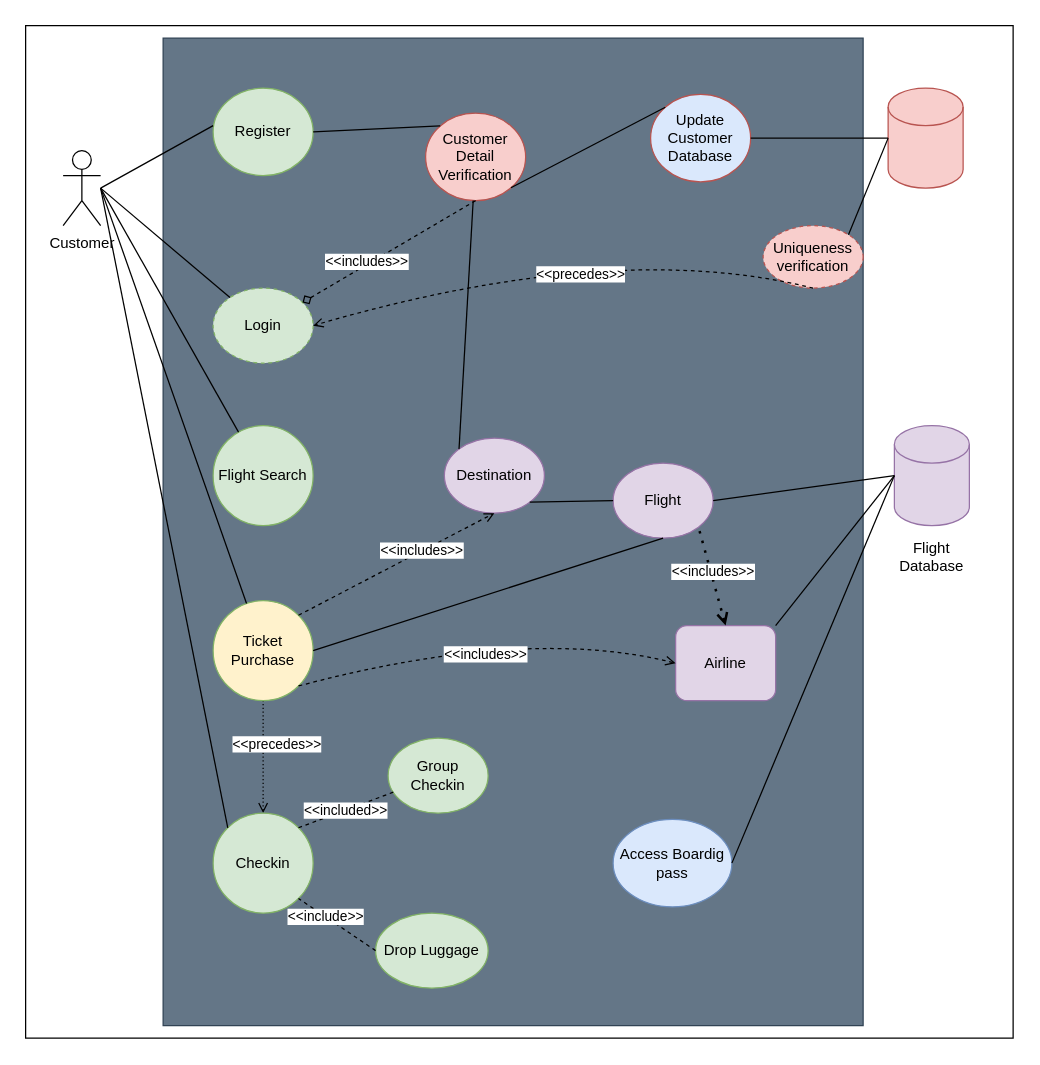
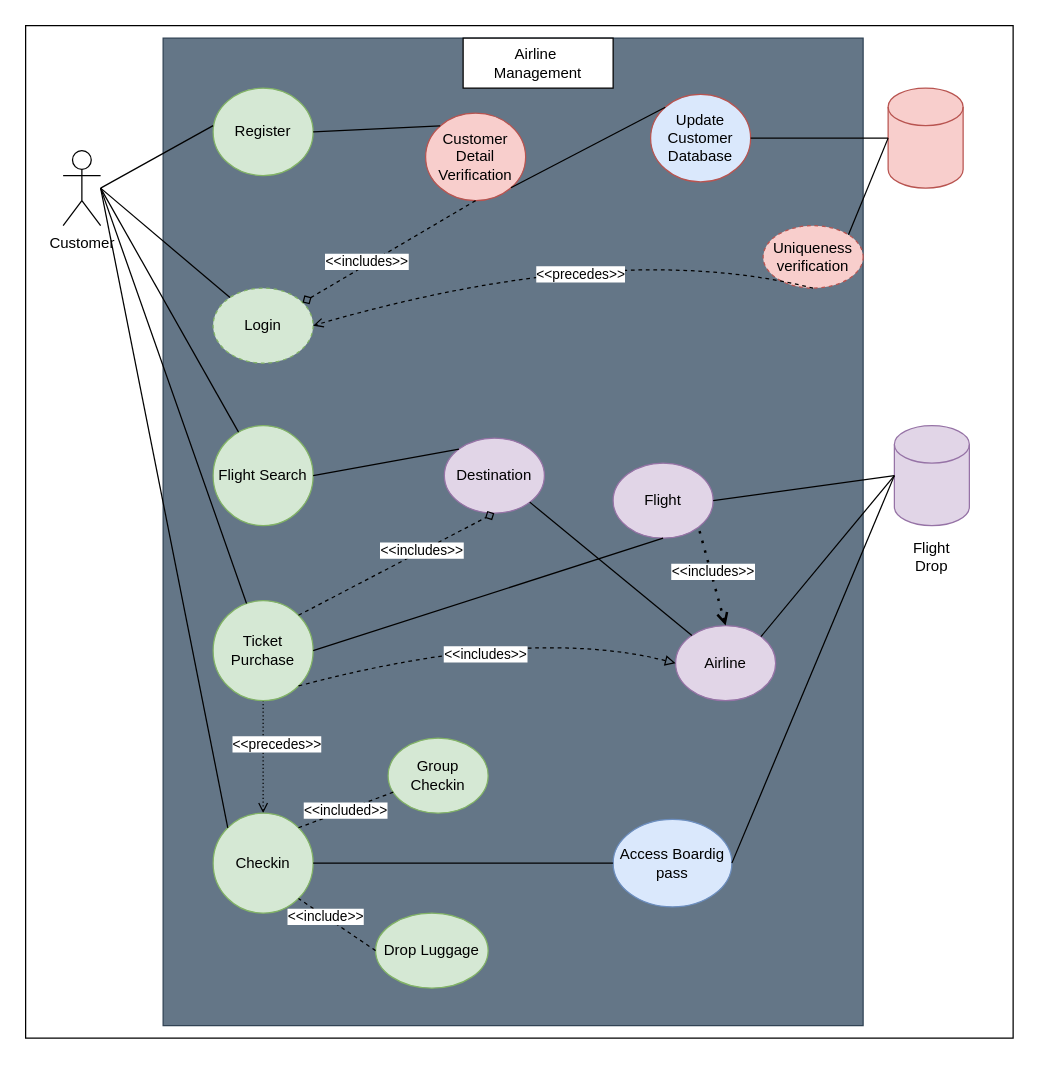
none -> (538, 63)
(466, 327) -> (386, 462)
(571, 501) -> (610, 568)
(488, 516) -> (485, 518)
(932, 557) -> (932, 557)
(263, 651) -> (263, 651)
(668, 661) -> (664, 660)
(726, 663) -> (726, 663)
none -> (463, 863)
